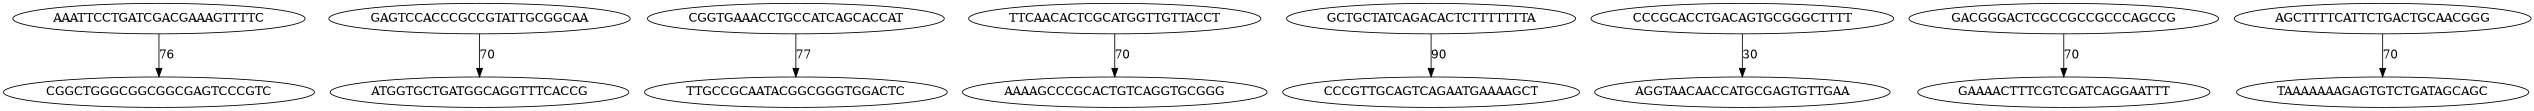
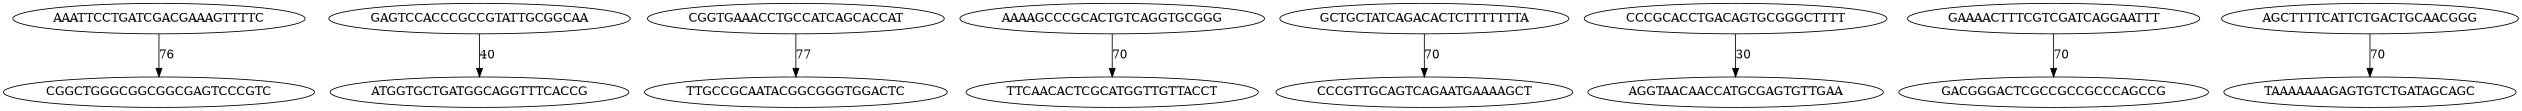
(1115, 51) -> (1112, 51)
(2064, 51) -> (2054, 51)
(488, 55) -> (488, 55)
(1439, 55) -> (1432, 55)
